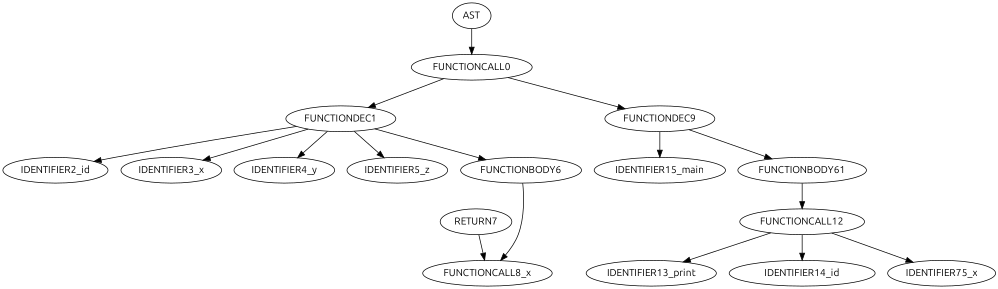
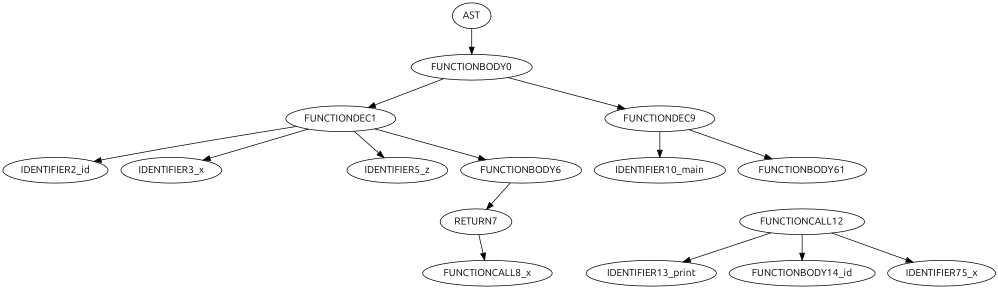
(472, 67) -> (472, 67)
(284, 170) -> none
(660, 170) -> (660, 170)
(802, 192) -> none
(522, 221) -> (501, 193)
(802, 273) -> (802, 273)
